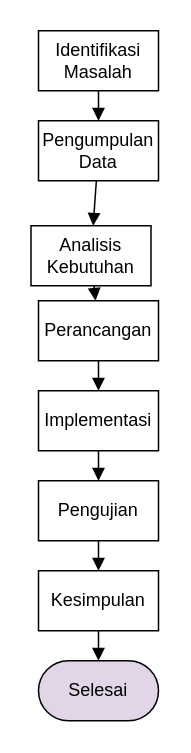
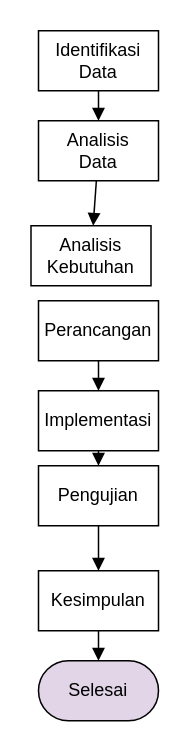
(98, 61) -> (98, 61)
(98, 151) -> (98, 151)
(94, 287) -> none
(98, 511) -> (98, 496)
